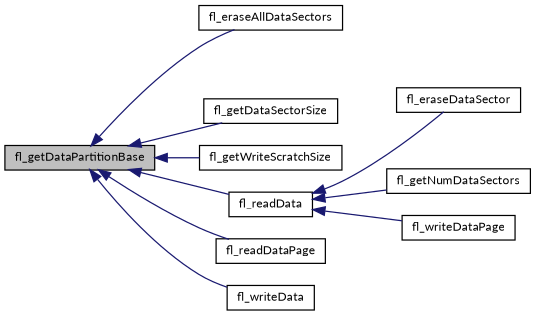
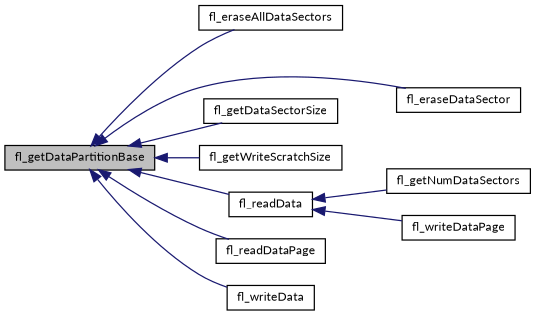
(387, 155) -> (249, 79)
